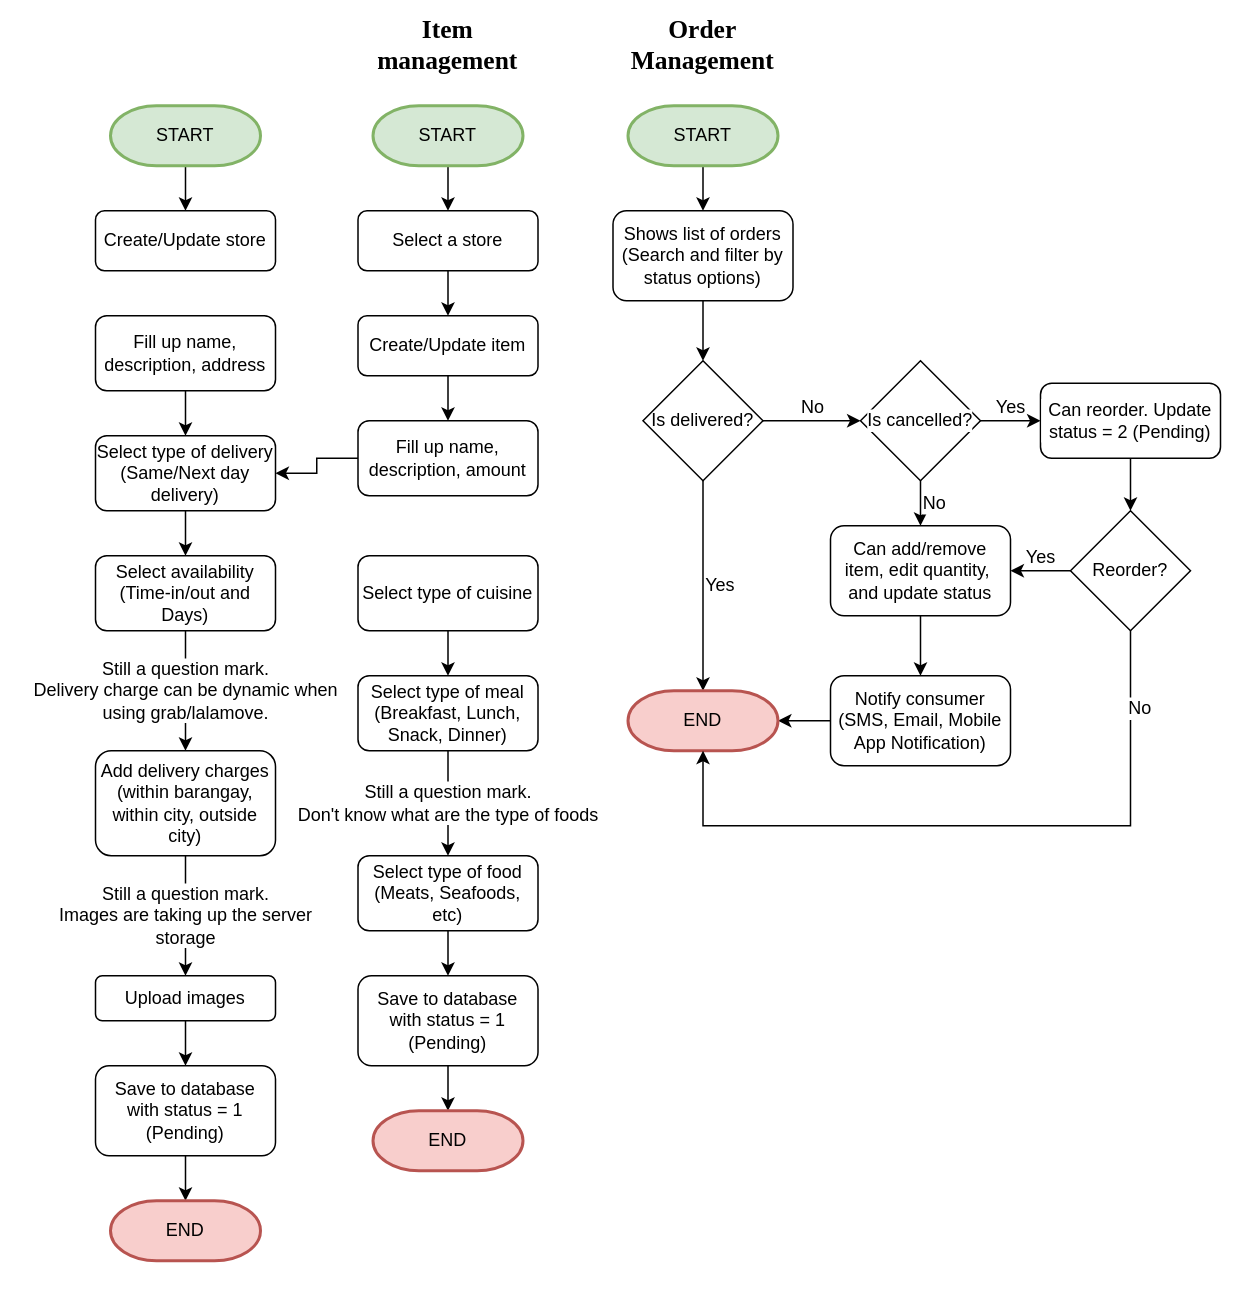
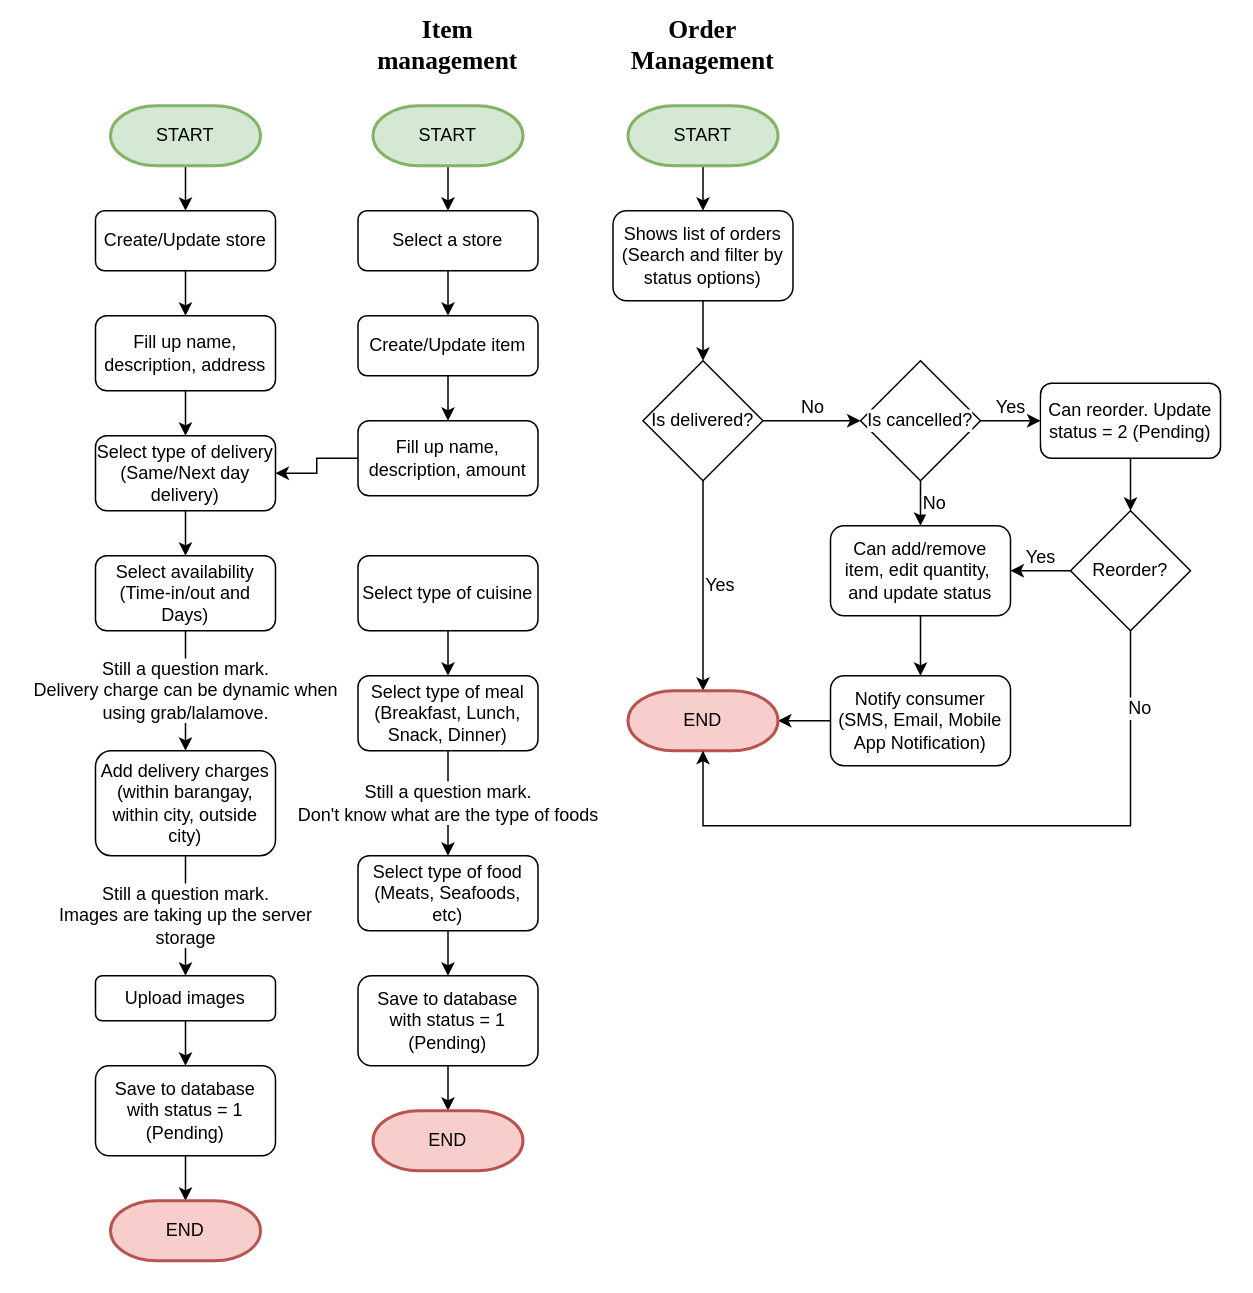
none -> (185, 299)
